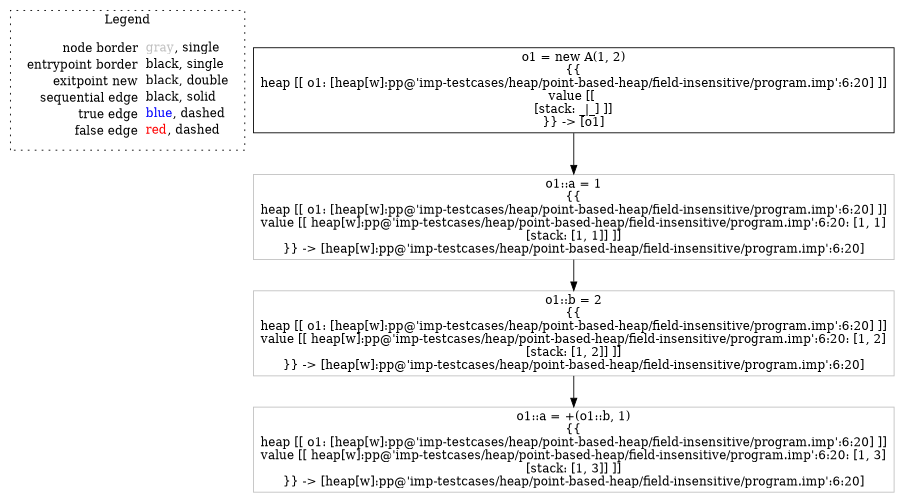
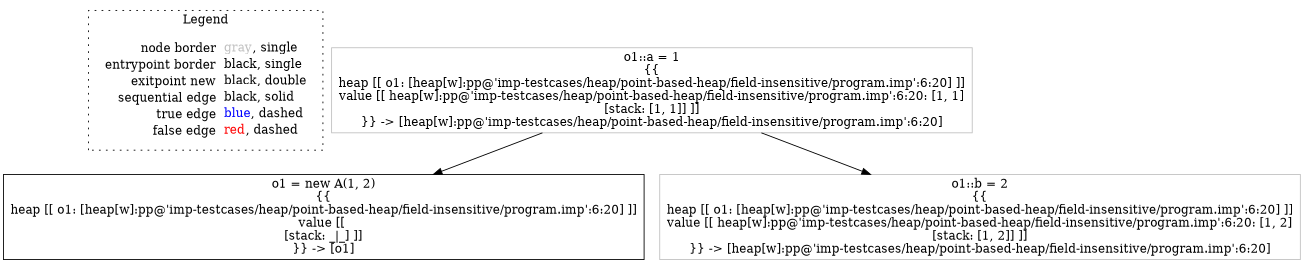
(574, 149) -> (492, 152)
(574, 450) -> none
